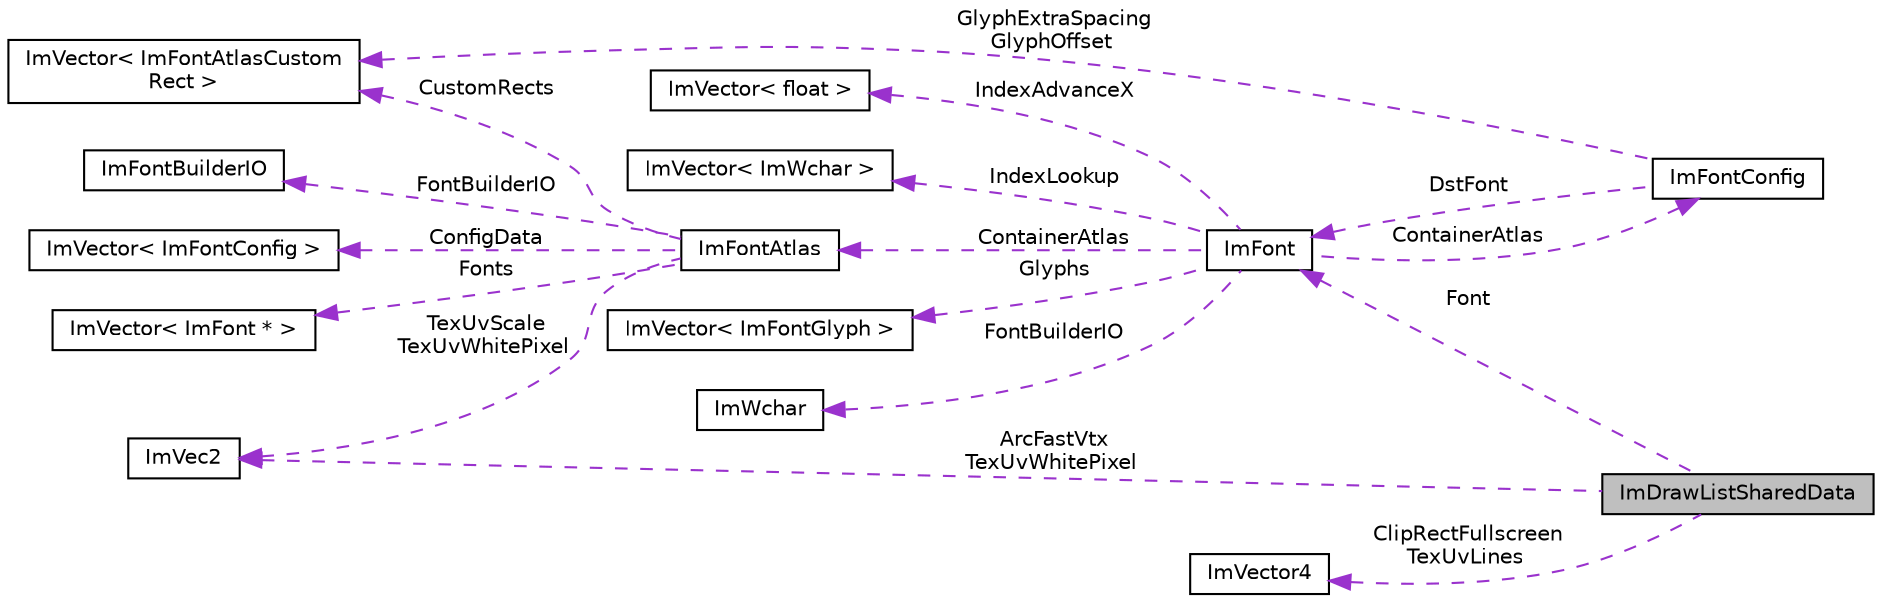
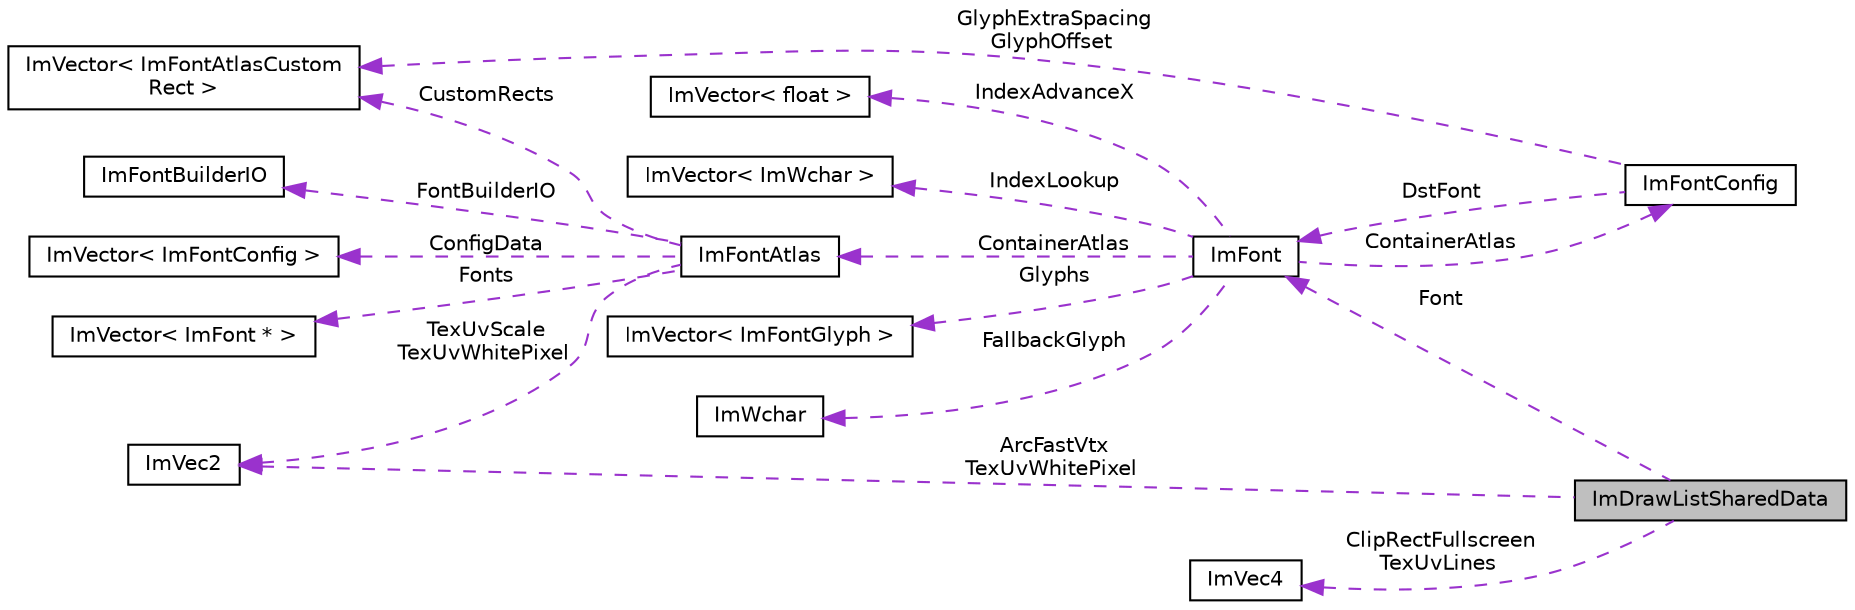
(1051, 333) -> (1051, 342)
(1260, 574) -> (1246, 580)
